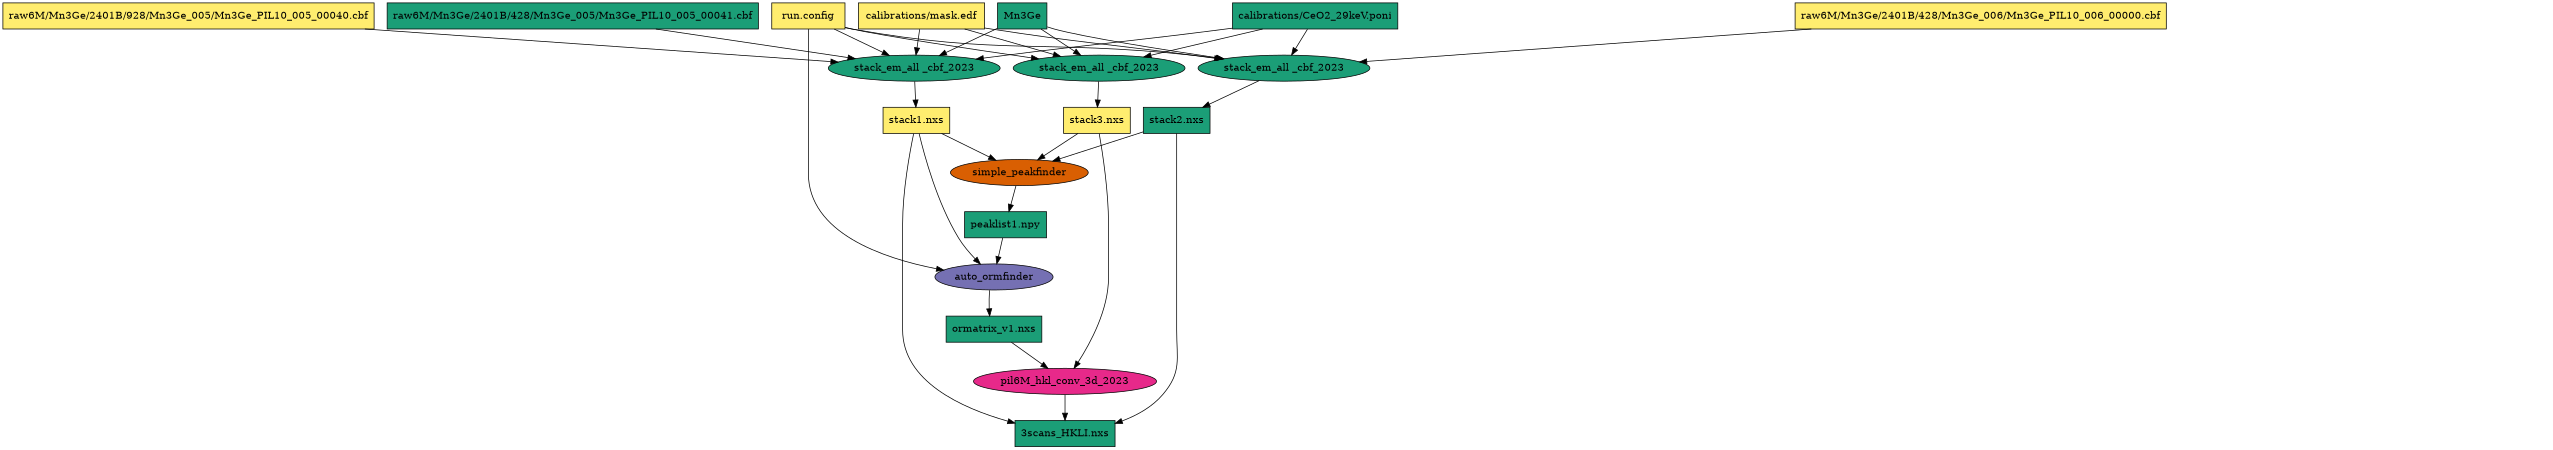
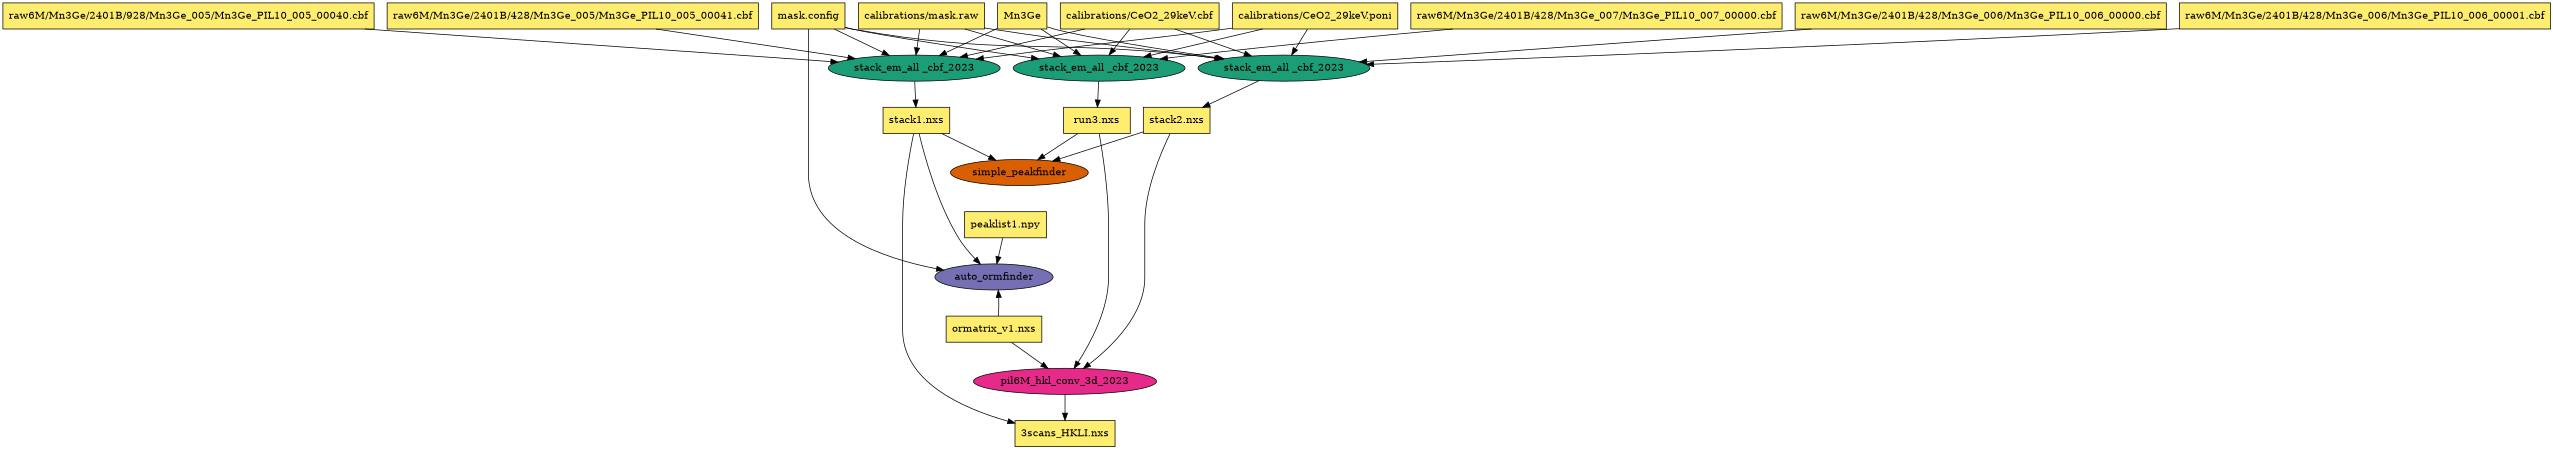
(573, 16) -> (573, 16)
(808, 16) -> (808, 16)
(921, 16) -> (921, 16)
(1022, 16) -> (1022, 16)
none -> (1140, 16)
(1315, 16) -> (1315, 16)
none -> (1596, 16)
none -> (2365, 16)
(1097, 120) -> (1097, 120)
(1177, 120) -> (1177, 120)
(1013, 195) -> none
(1006, 225) -> (1006, 225)
(1177, 290) -> (1145, 257)
(989, 299) -> (999, 307)
(994, 329) -> (994, 329)
(1065, 434) -> (1065, 434)
